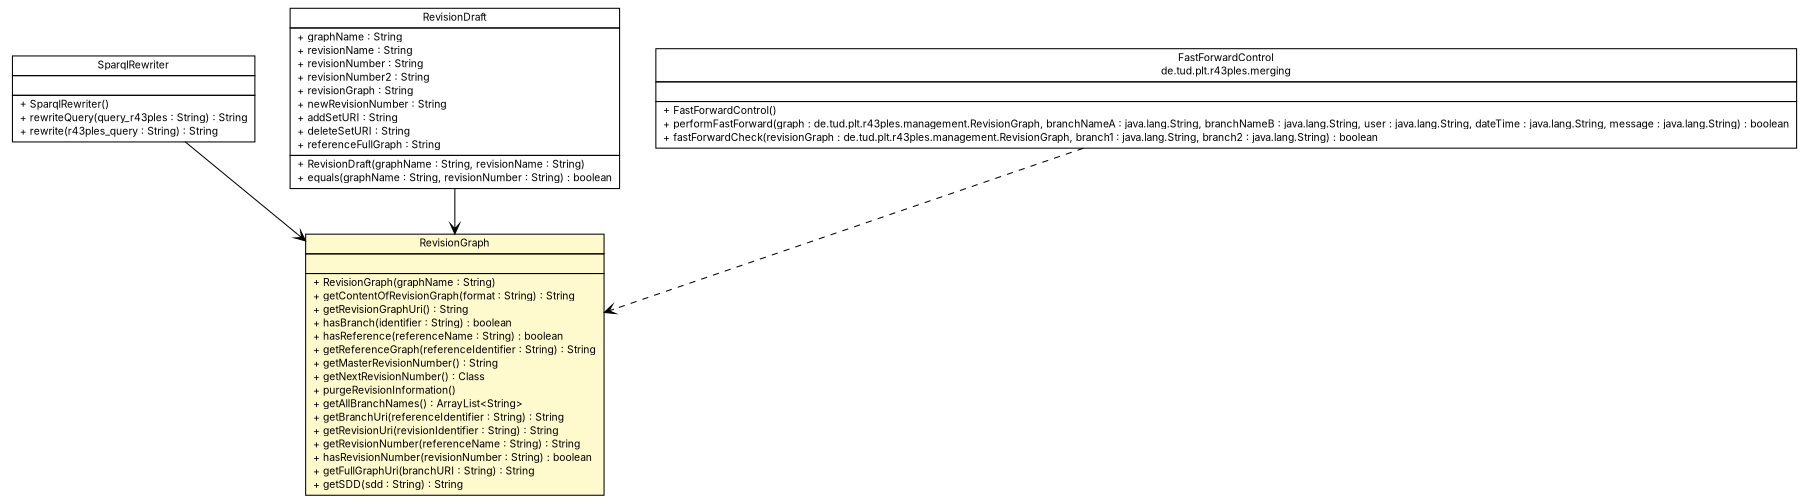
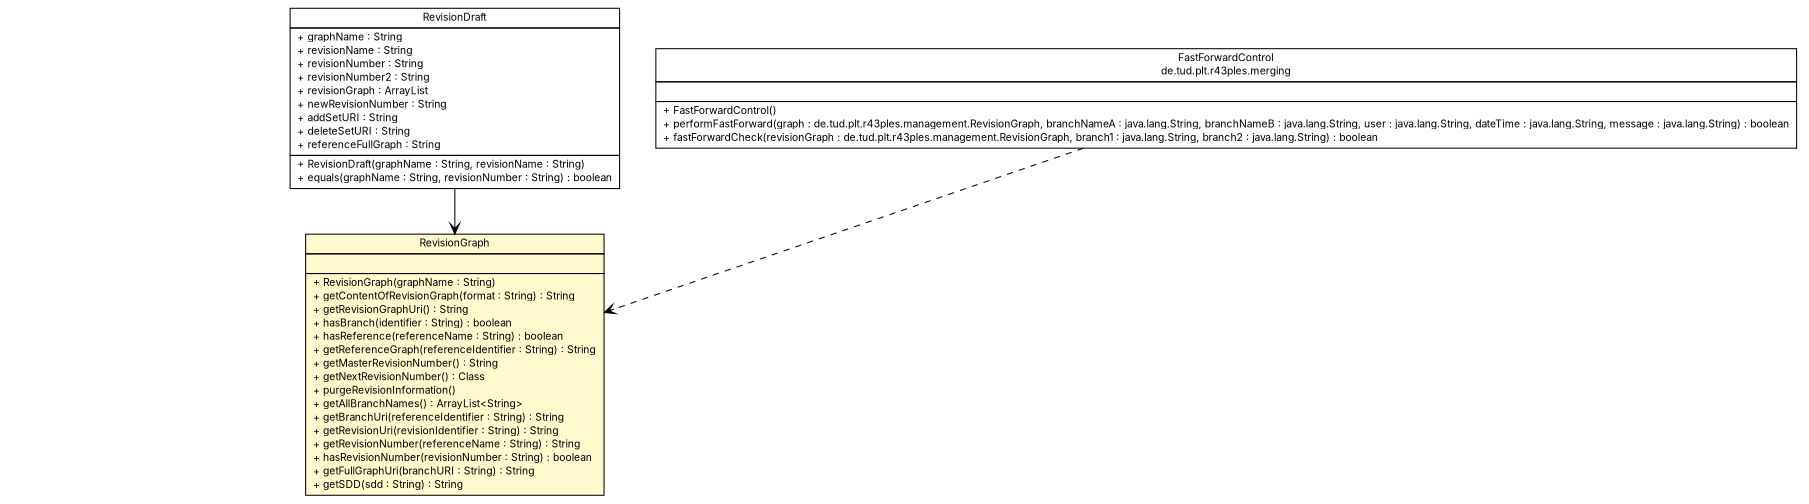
(355, 91) -> (363, 91)
(134, 98) -> none
